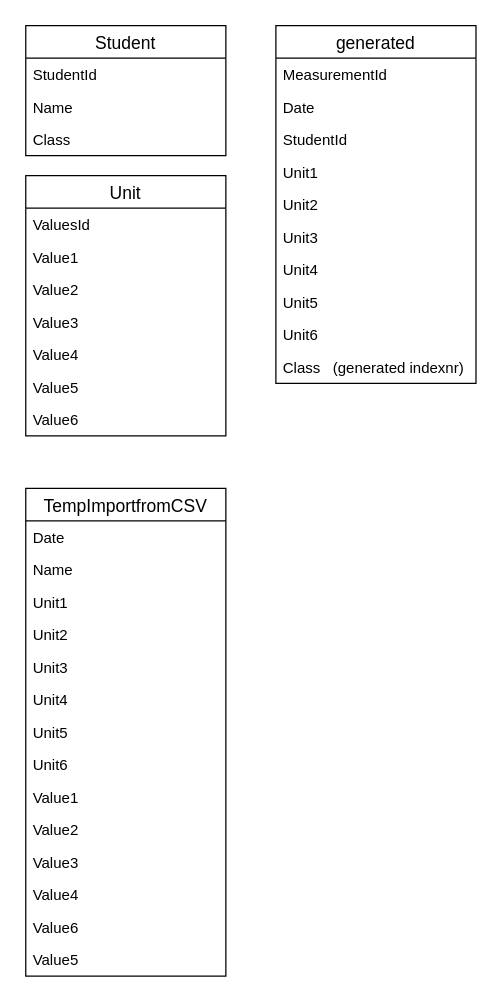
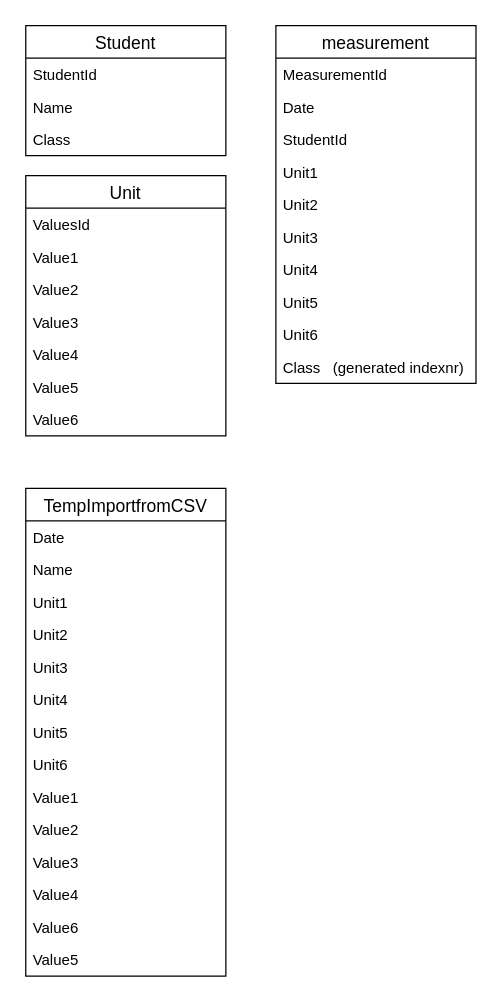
(375, 43) -> (375, 43)
